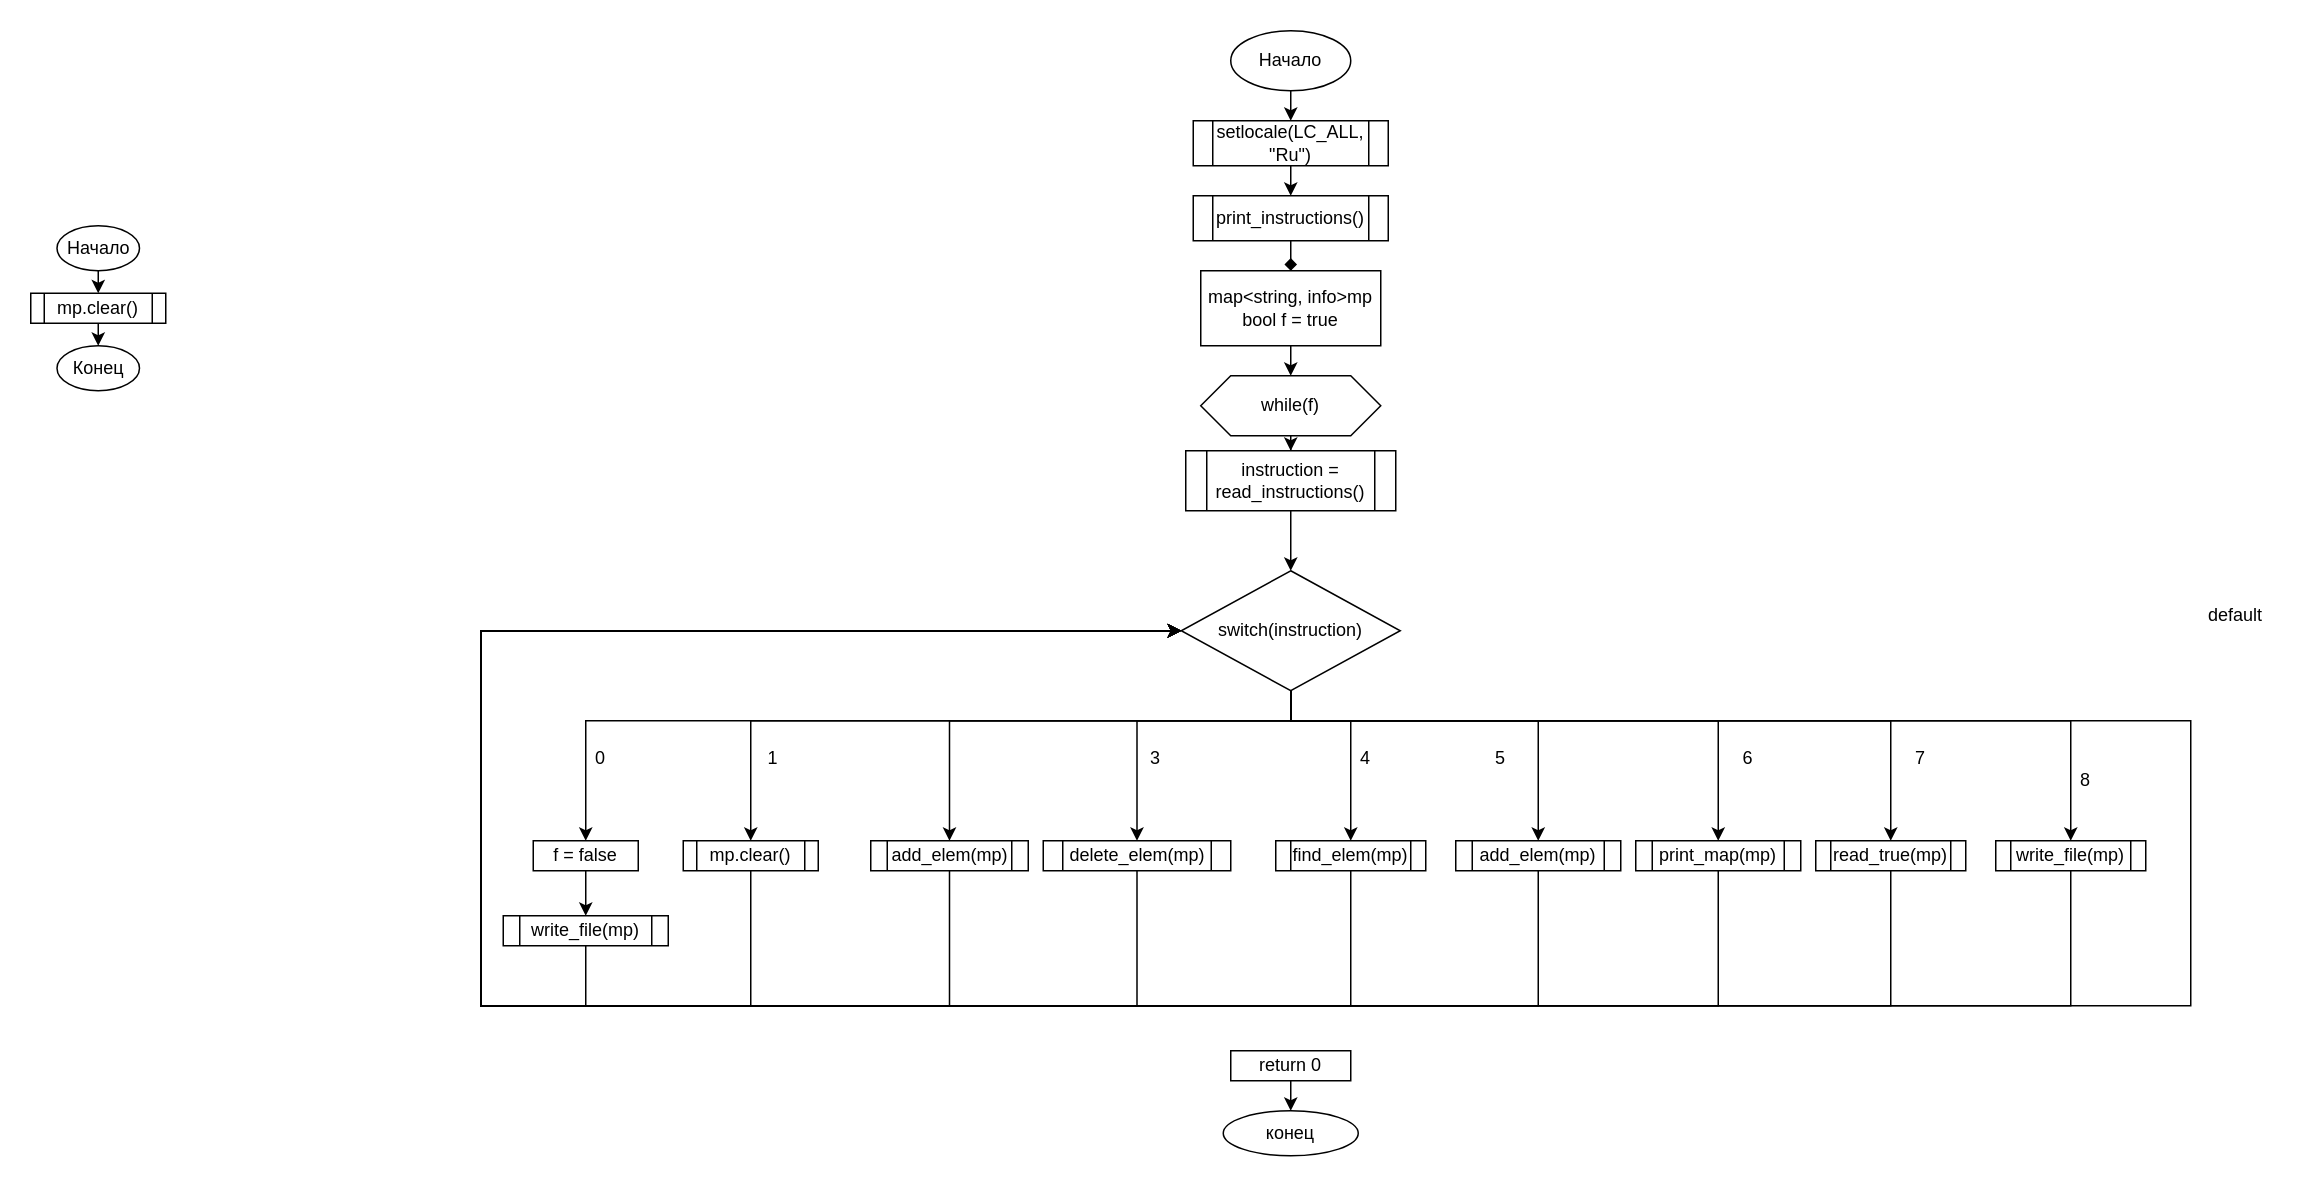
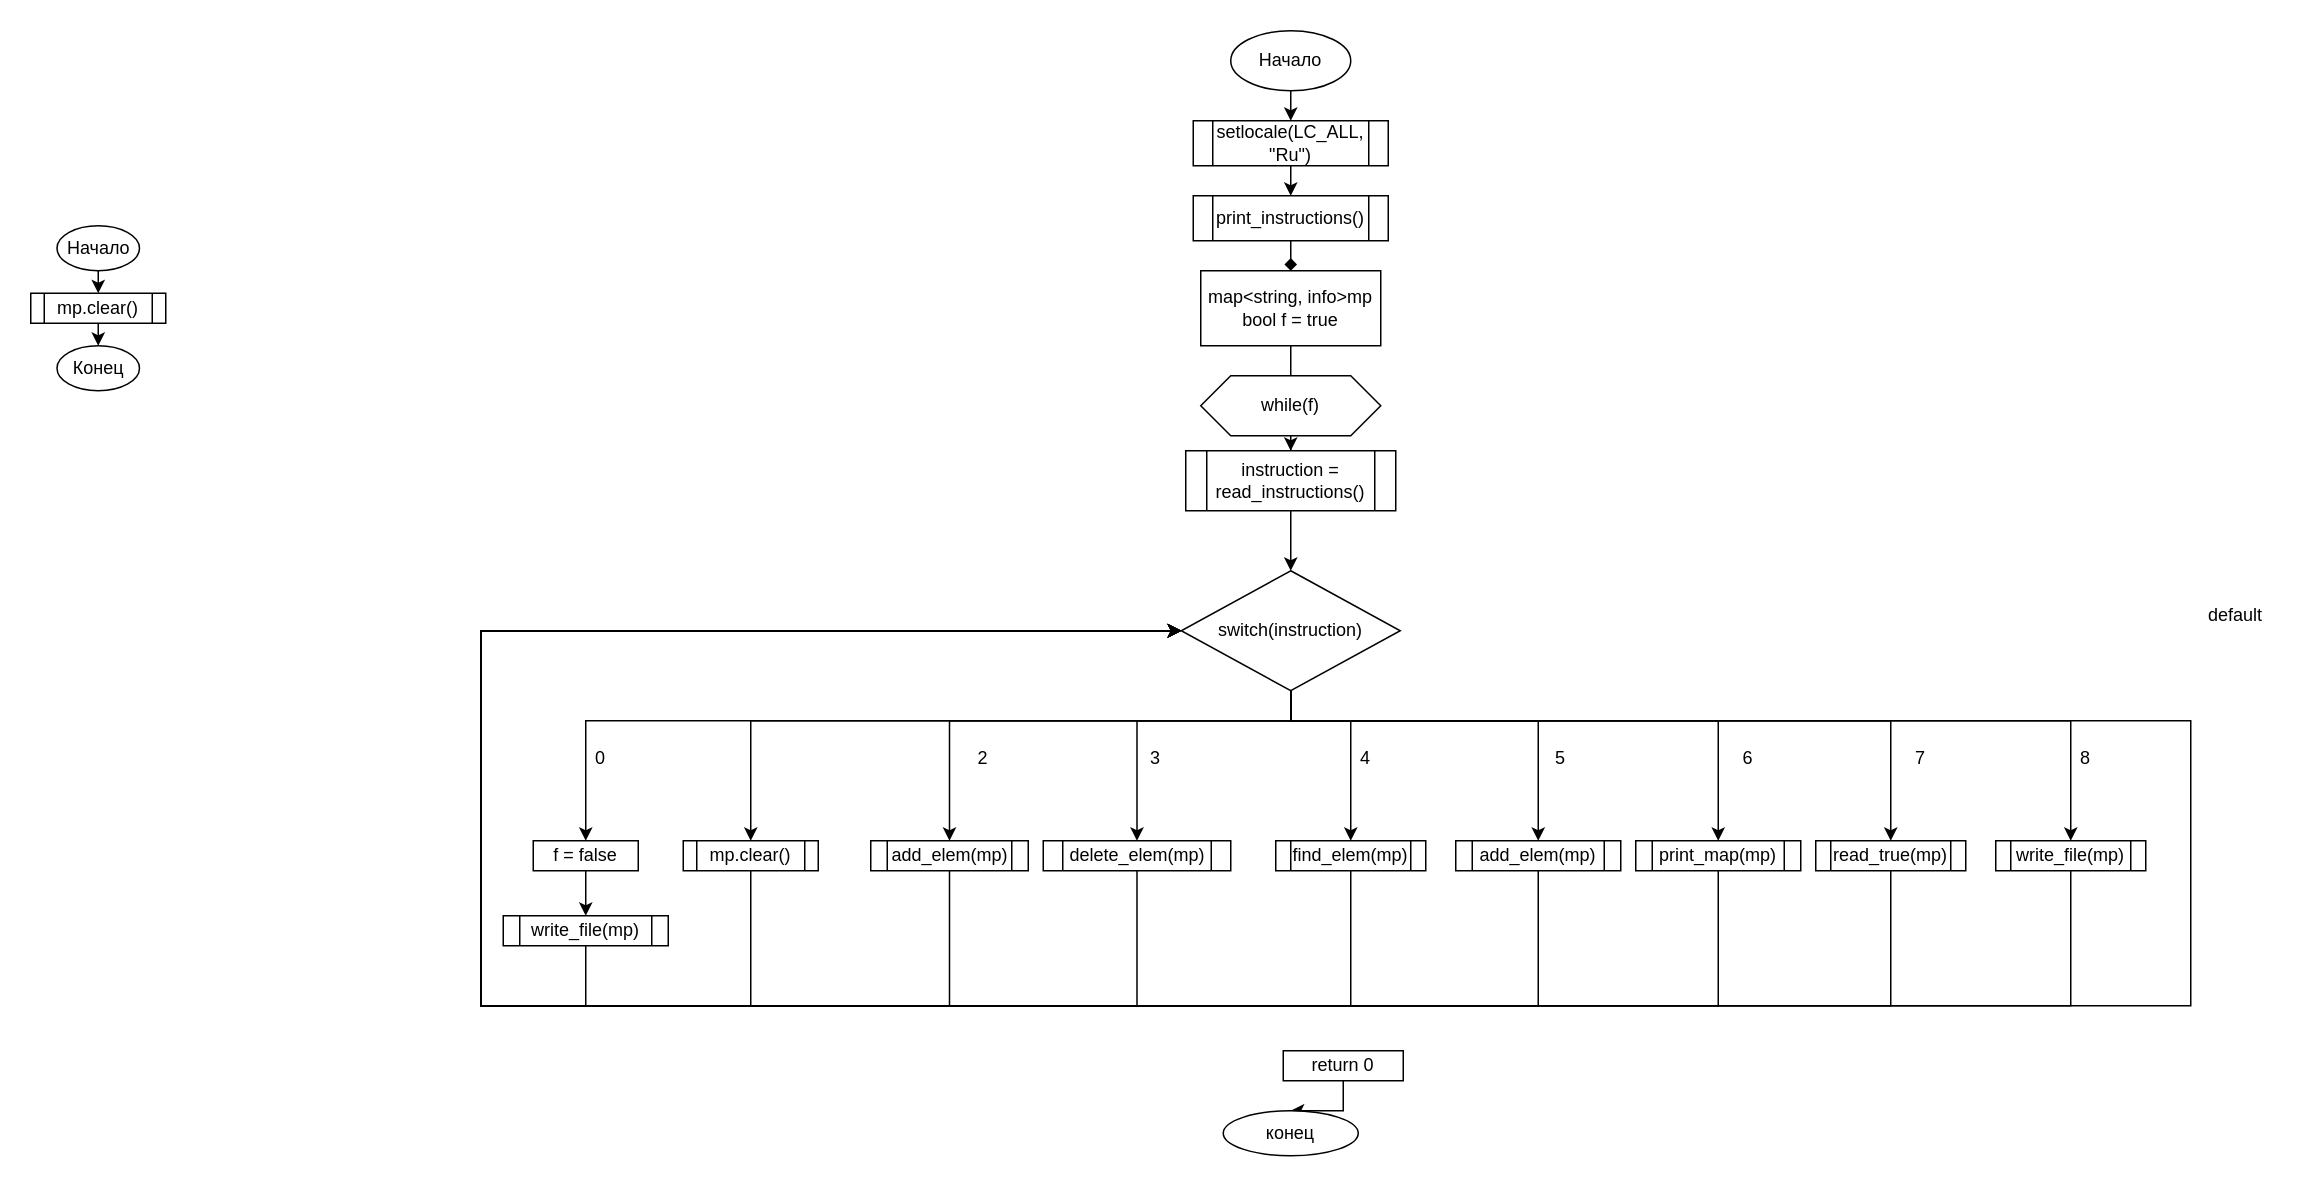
(1291, 364) -> (1291, 368)
(773, 758) -> none
none -> (983, 758)
(1501, 758) -> (1561, 758)
(2086, 781) -> (2086, 758)
(1291, 1066) -> (1343, 1066)
